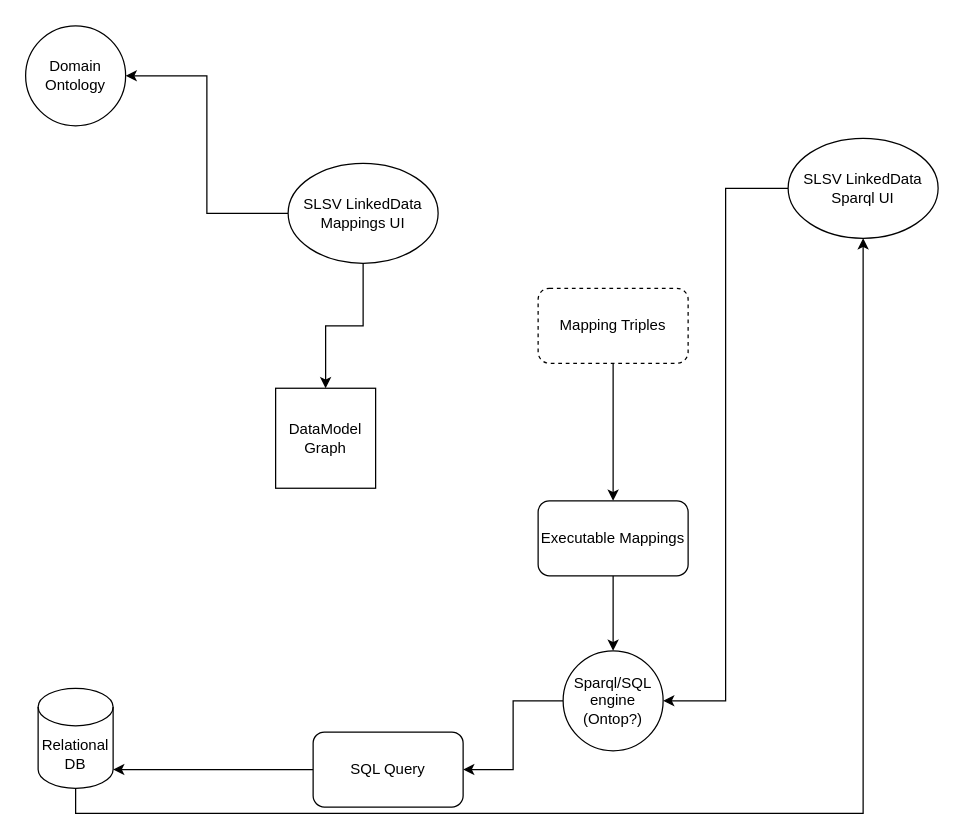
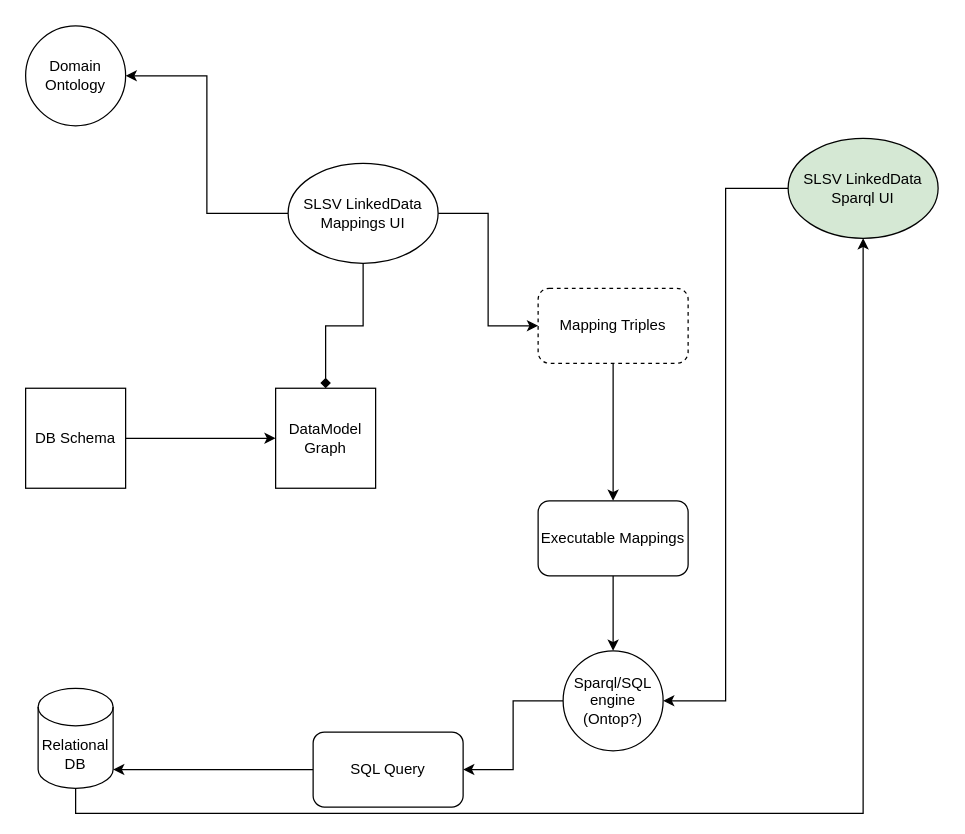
(863, 188) -> (863, 188)
none -> (488, 265)
(326, 378) -> (326, 377)
none -> (76, 438)
none -> (197, 438)
